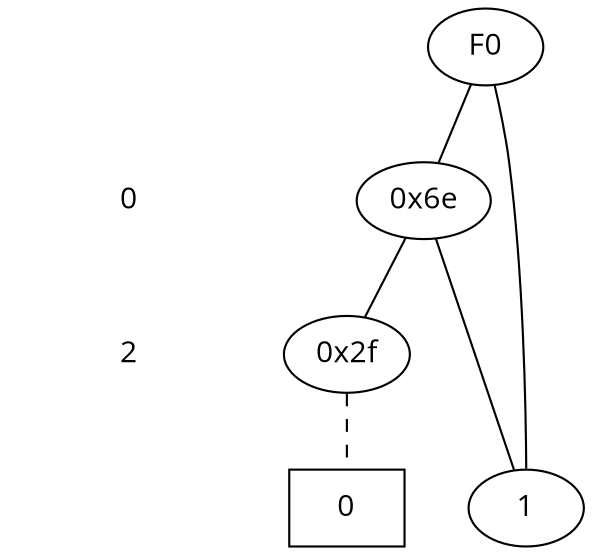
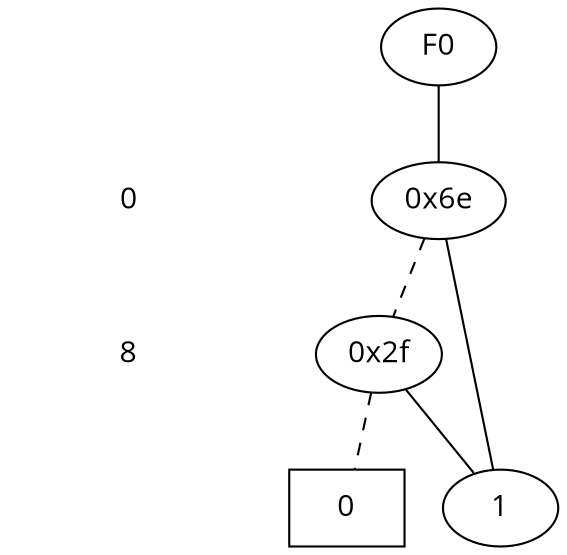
(520, 276) -> (440, 431)
(385, 278) -> (409, 277)
(129, 354) -> (129, 354)
